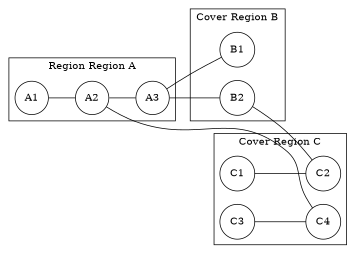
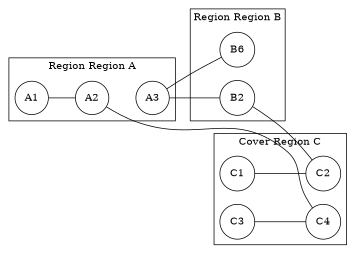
(238, 17) -> (238, 17)
(237, 50) -> (237, 50)
(123, 98) -> none
